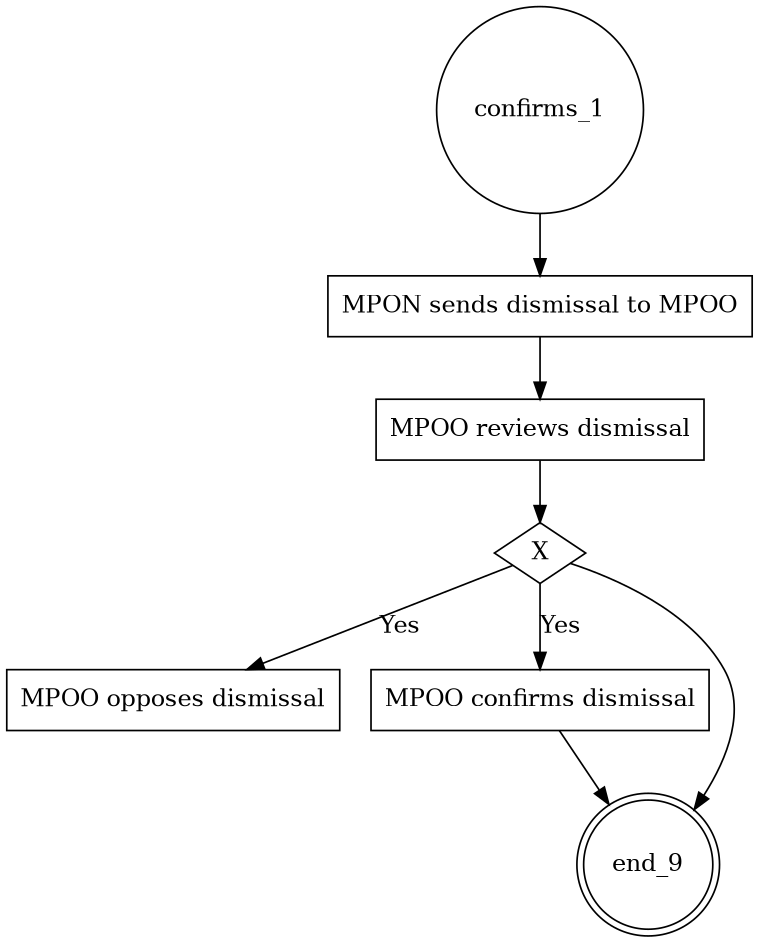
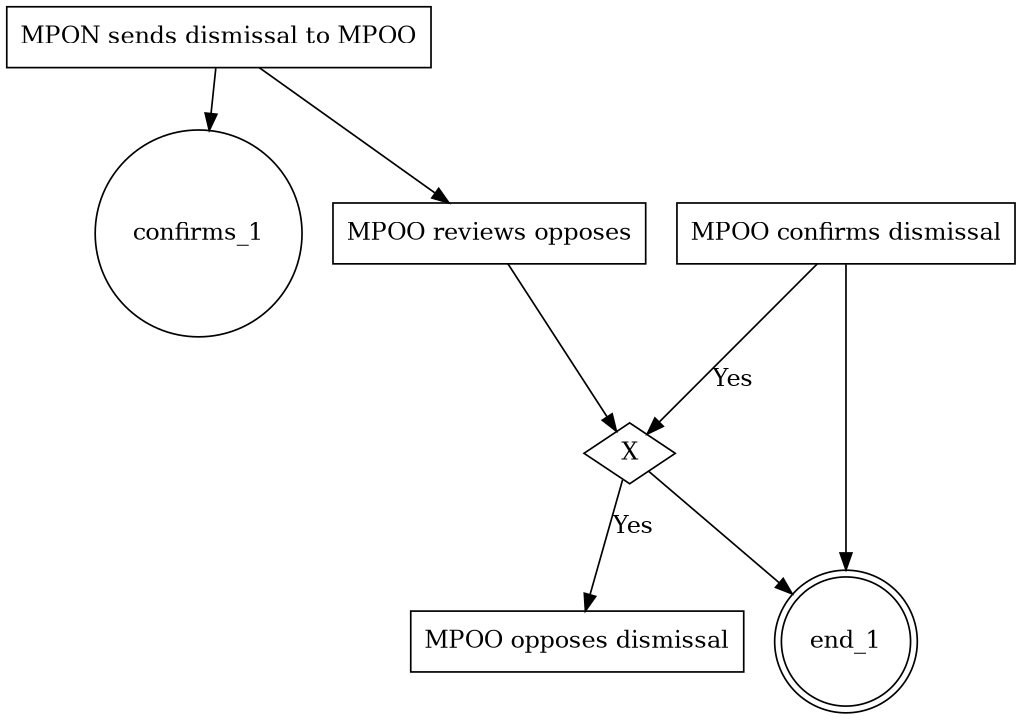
(540, 236) -> (213, 91)
(540, 430) -> (489, 233)
(540, 618) -> (738, 343)
(648, 865) -> (846, 642)
